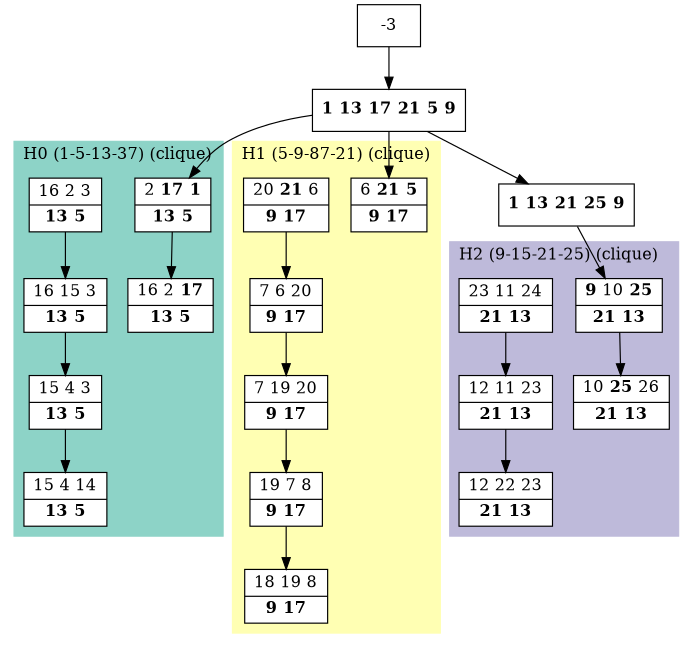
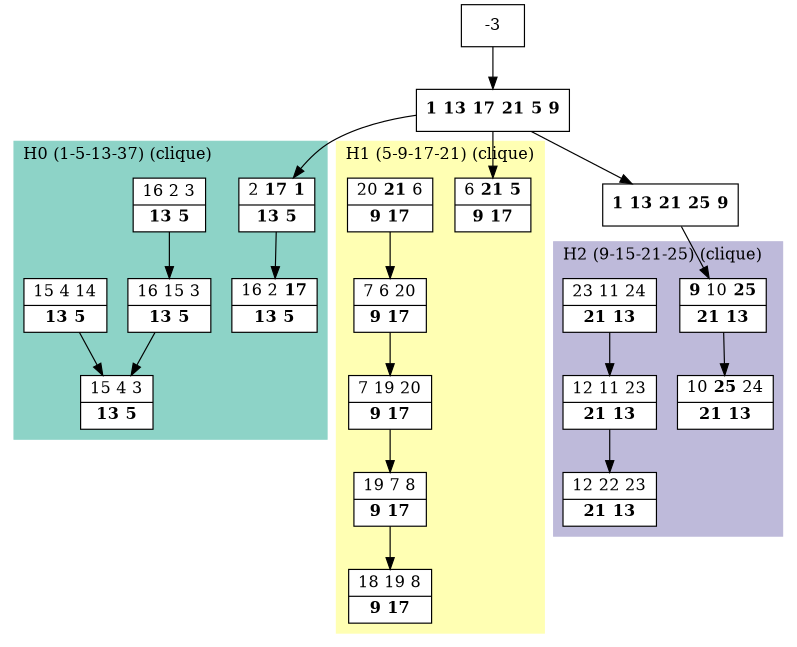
(336, 155) -> (440, 155)
(647, 387) -> (750, 387)
(65, 445) -> (88, 349)
